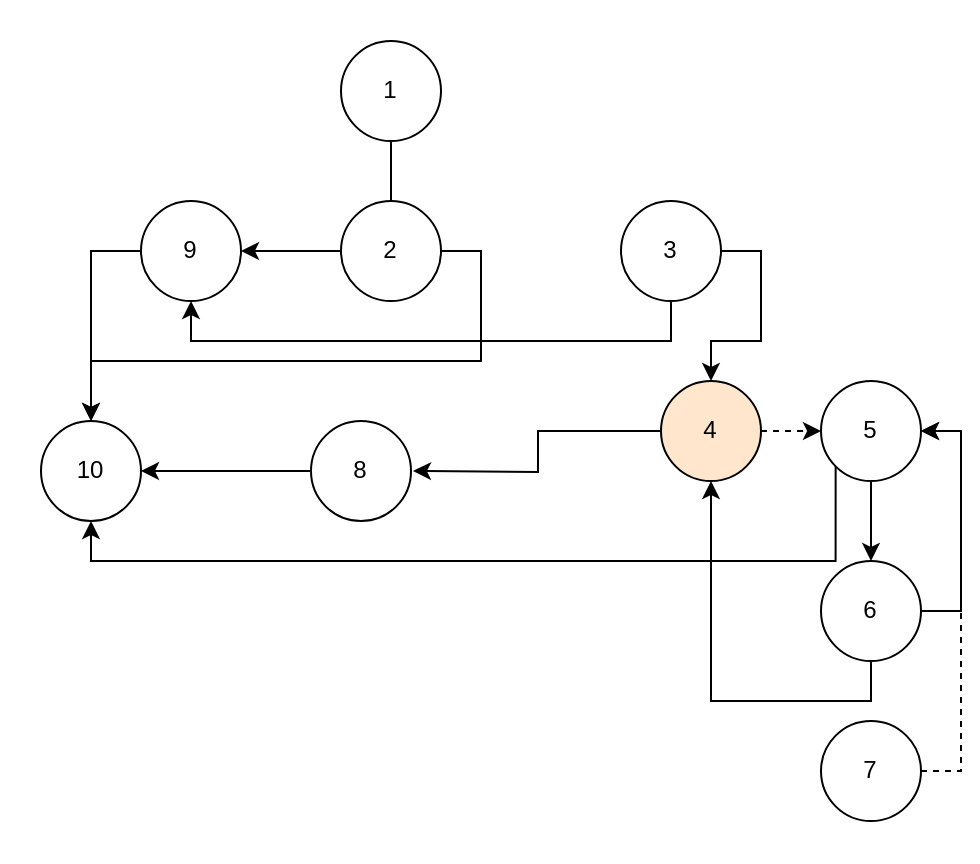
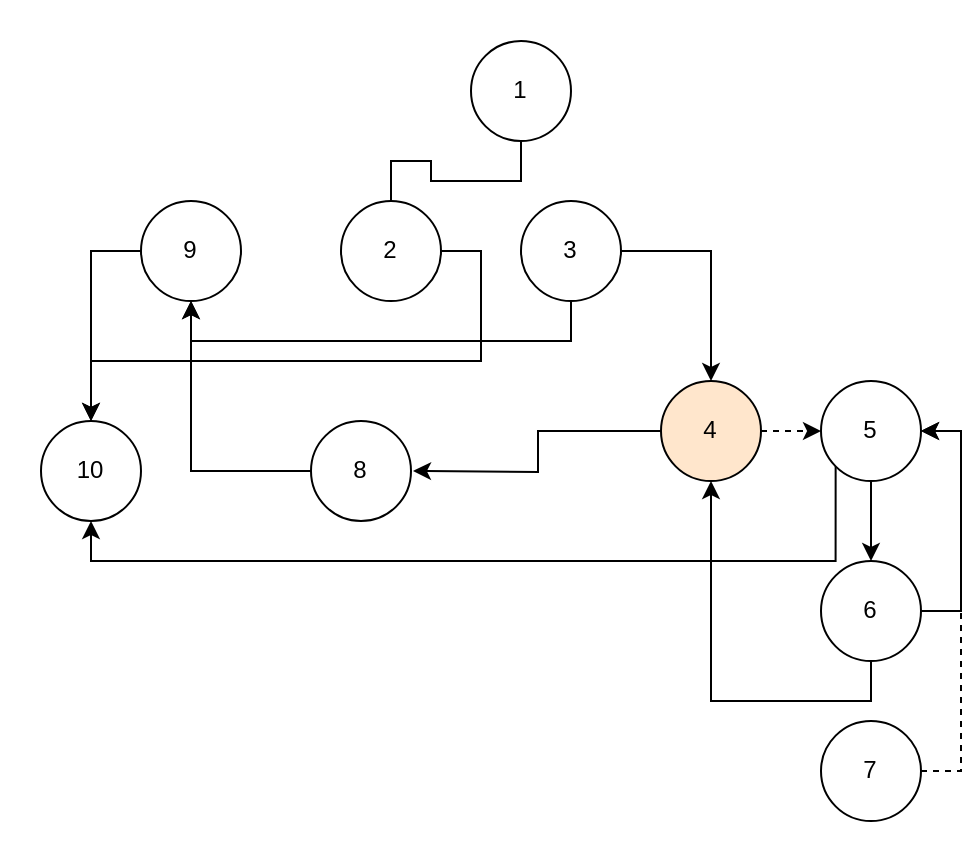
(391, 91) -> (521, 91)
(298, 251) -> none
(671, 251) -> (571, 251)
(174, 471) -> (191, 409)
